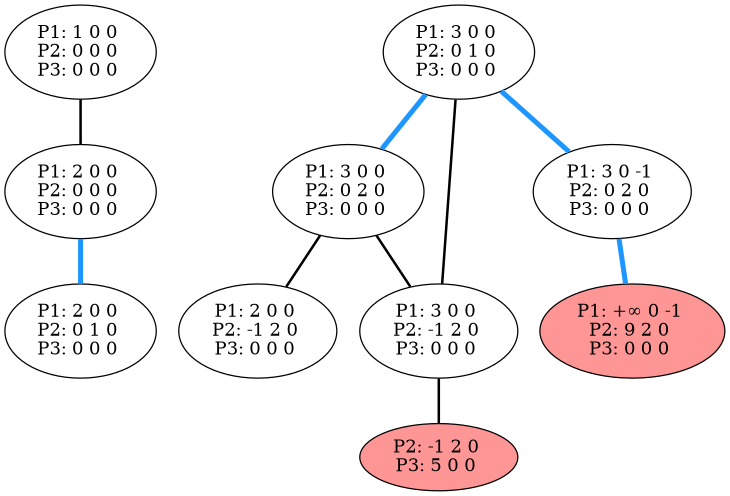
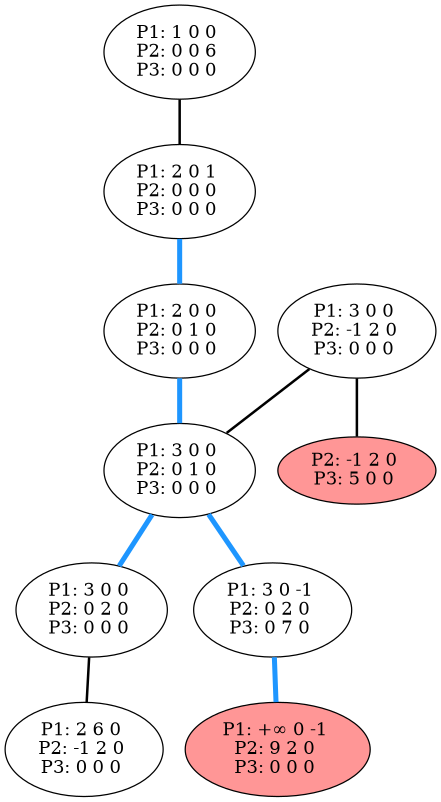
(81, 52) -> (180, 52)
(81, 192) -> (180, 192)
(612, 192) -> (273, 610)
(393, 261) -> none
(258, 331) -> (84, 749)
none -> (180, 401)
